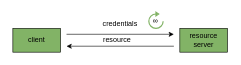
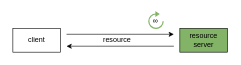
(120, 24) -> none
(36, 41) -> (36, 41)
